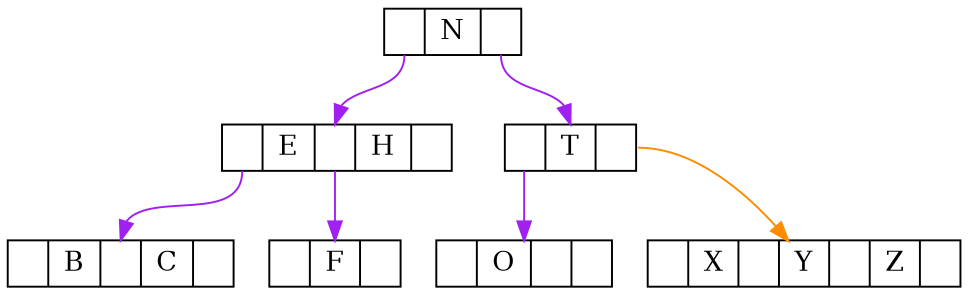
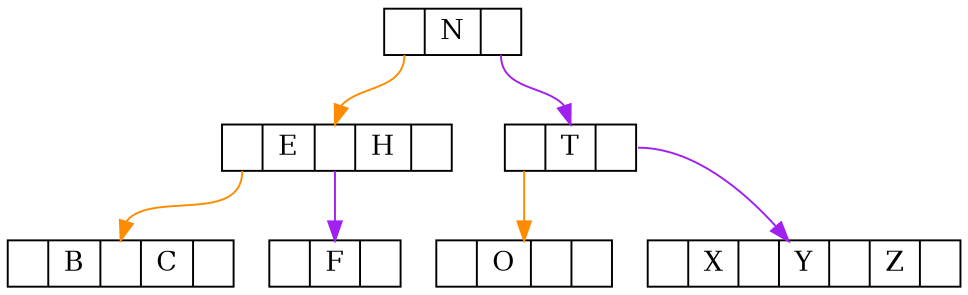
(379, 86) -> (379, 86)
(714, 173) -> (714, 173)
(524, 196) -> (524, 196)
(192, 205) -> (192, 205)
